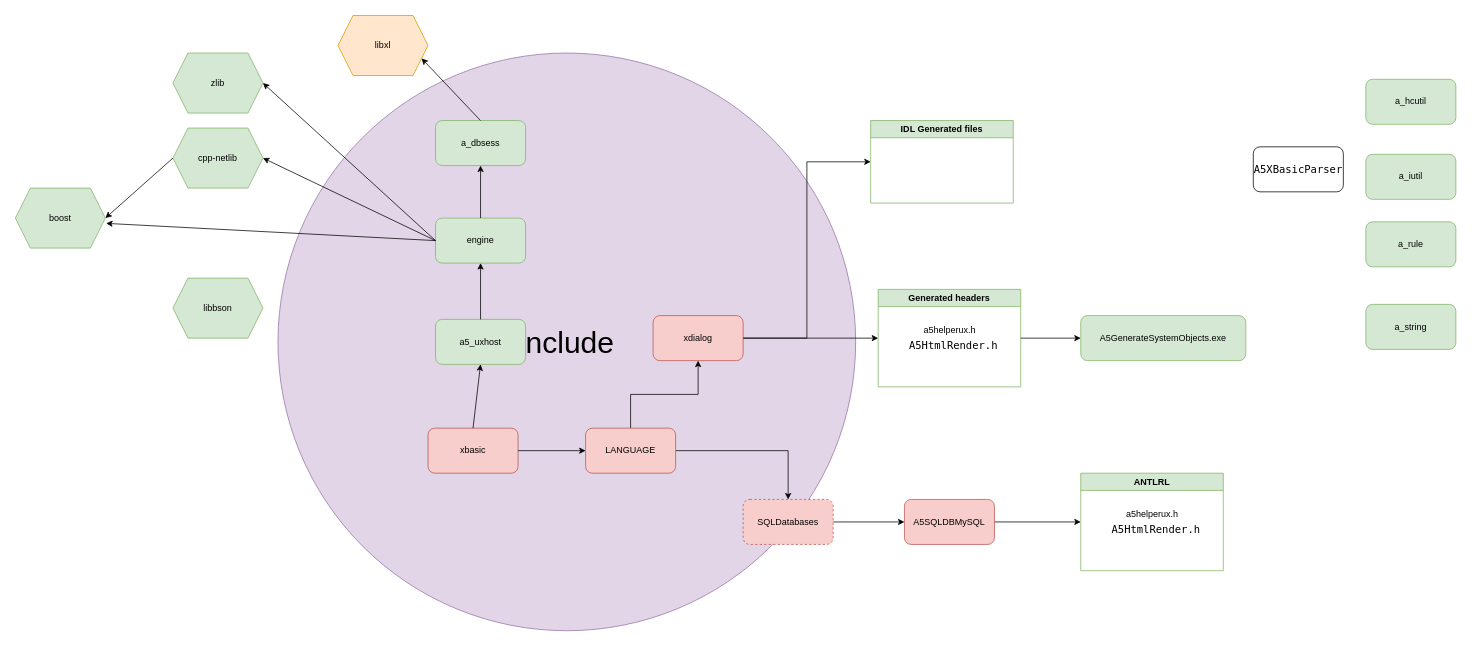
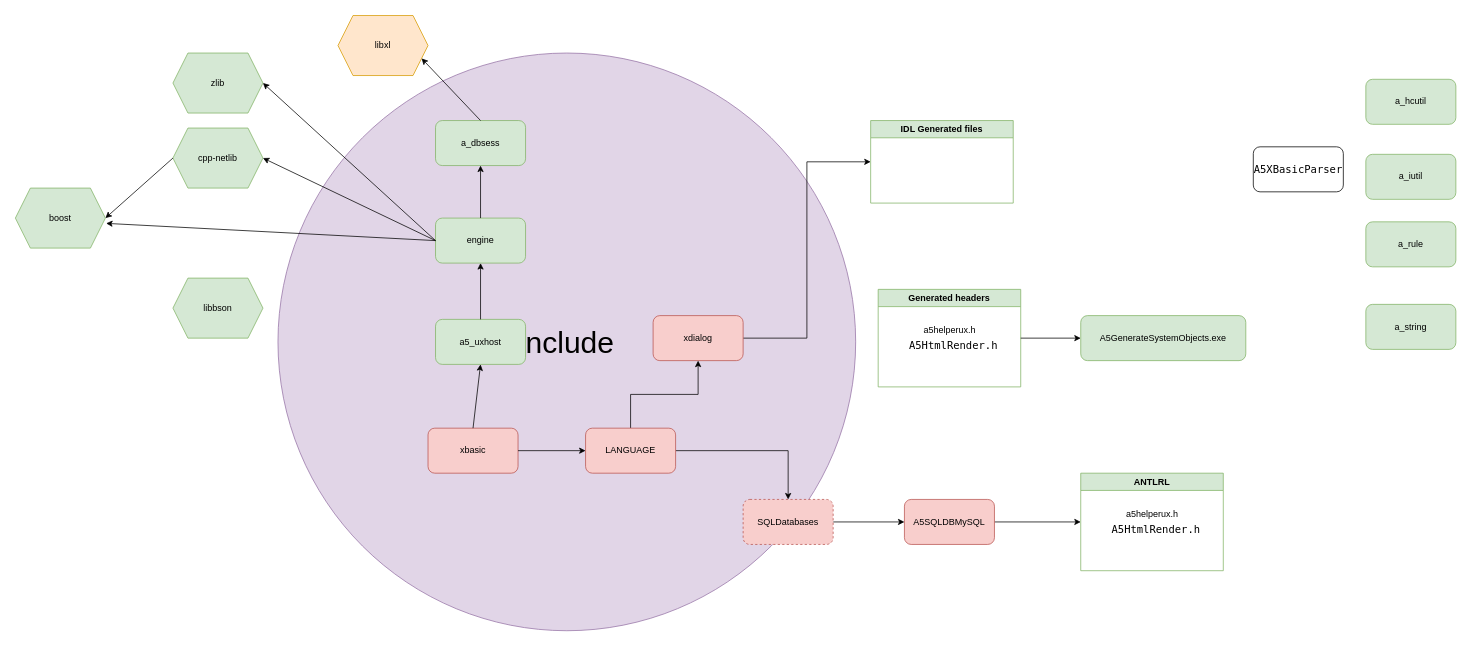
(871, 338) -> none
